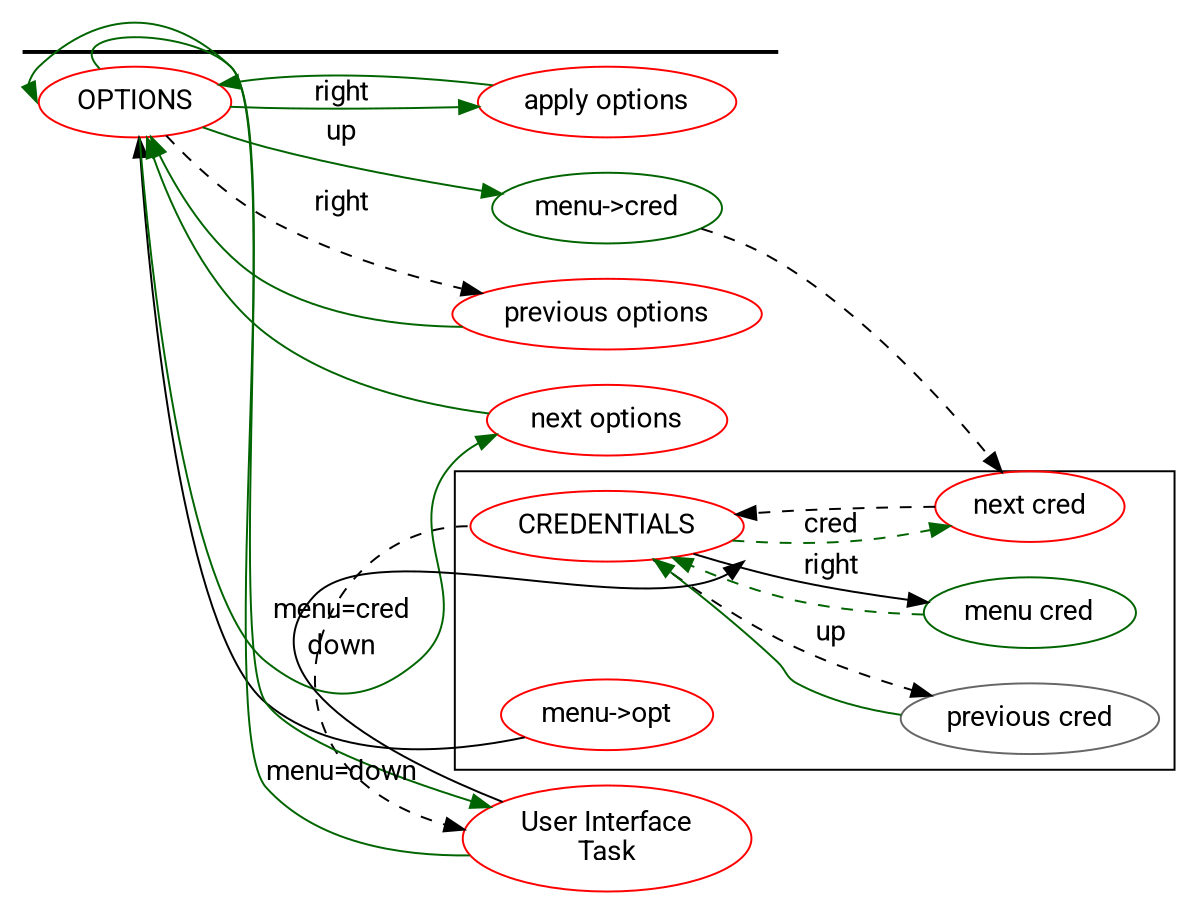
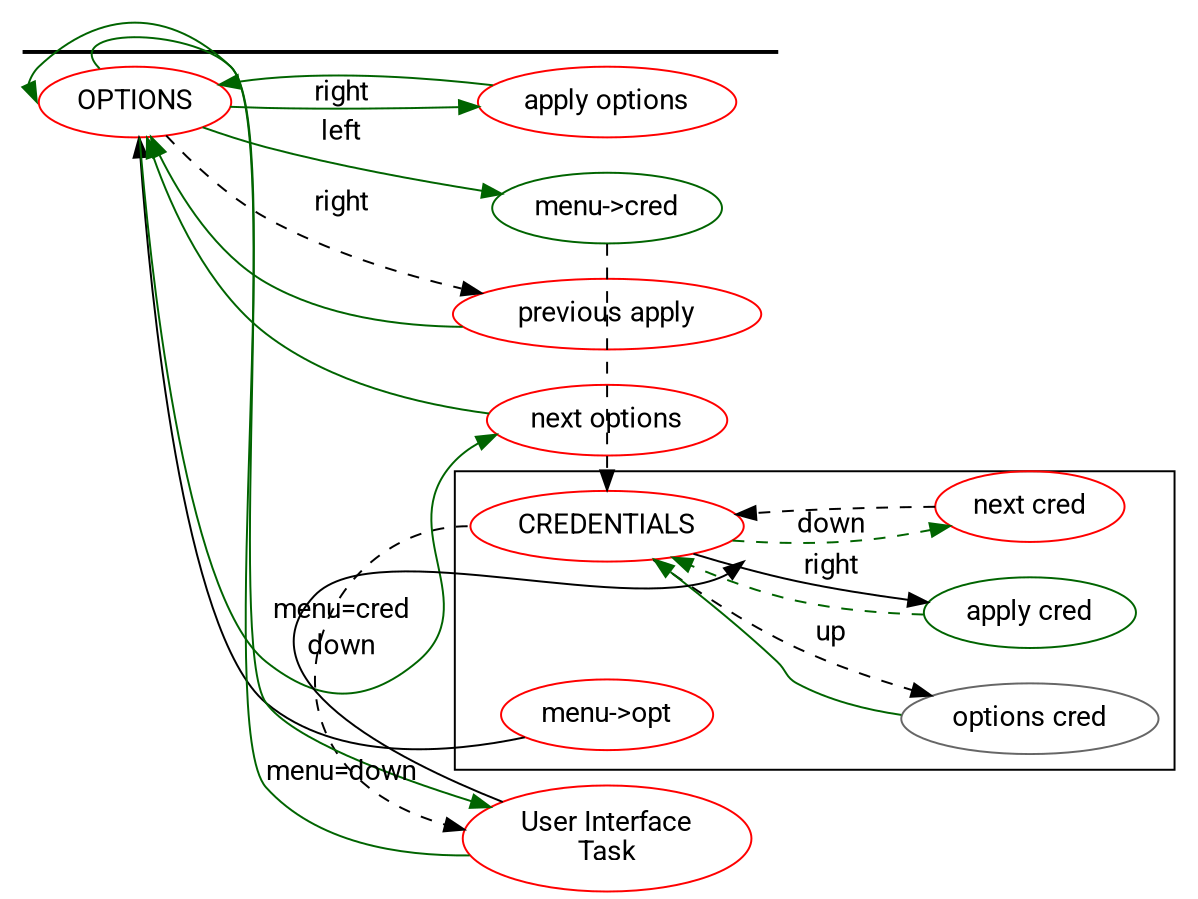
(342, 132) -> (342, 132)
(607, 314) -> (607, 314)
(860, 323) -> (607, 357)
(831, 525) -> (831, 525)
(1030, 613) -> (1030, 613)
(1030, 719) -> (1030, 719)
